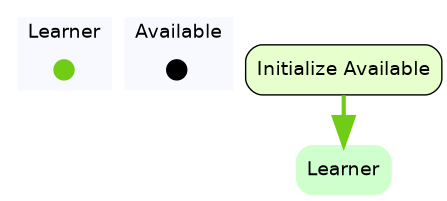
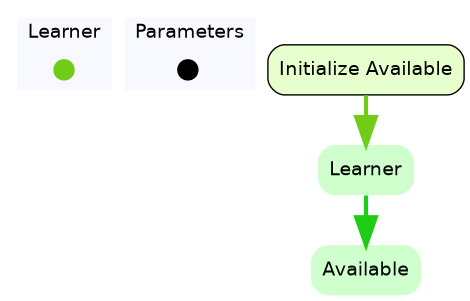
(179, 33) -> (190, 33)
none -> (366, 270)
